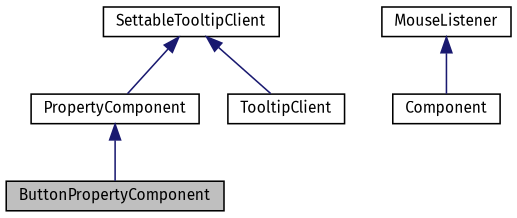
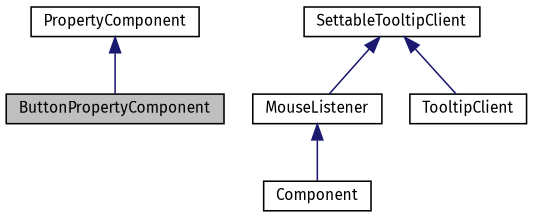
(148, 71) -> (349, 71)
